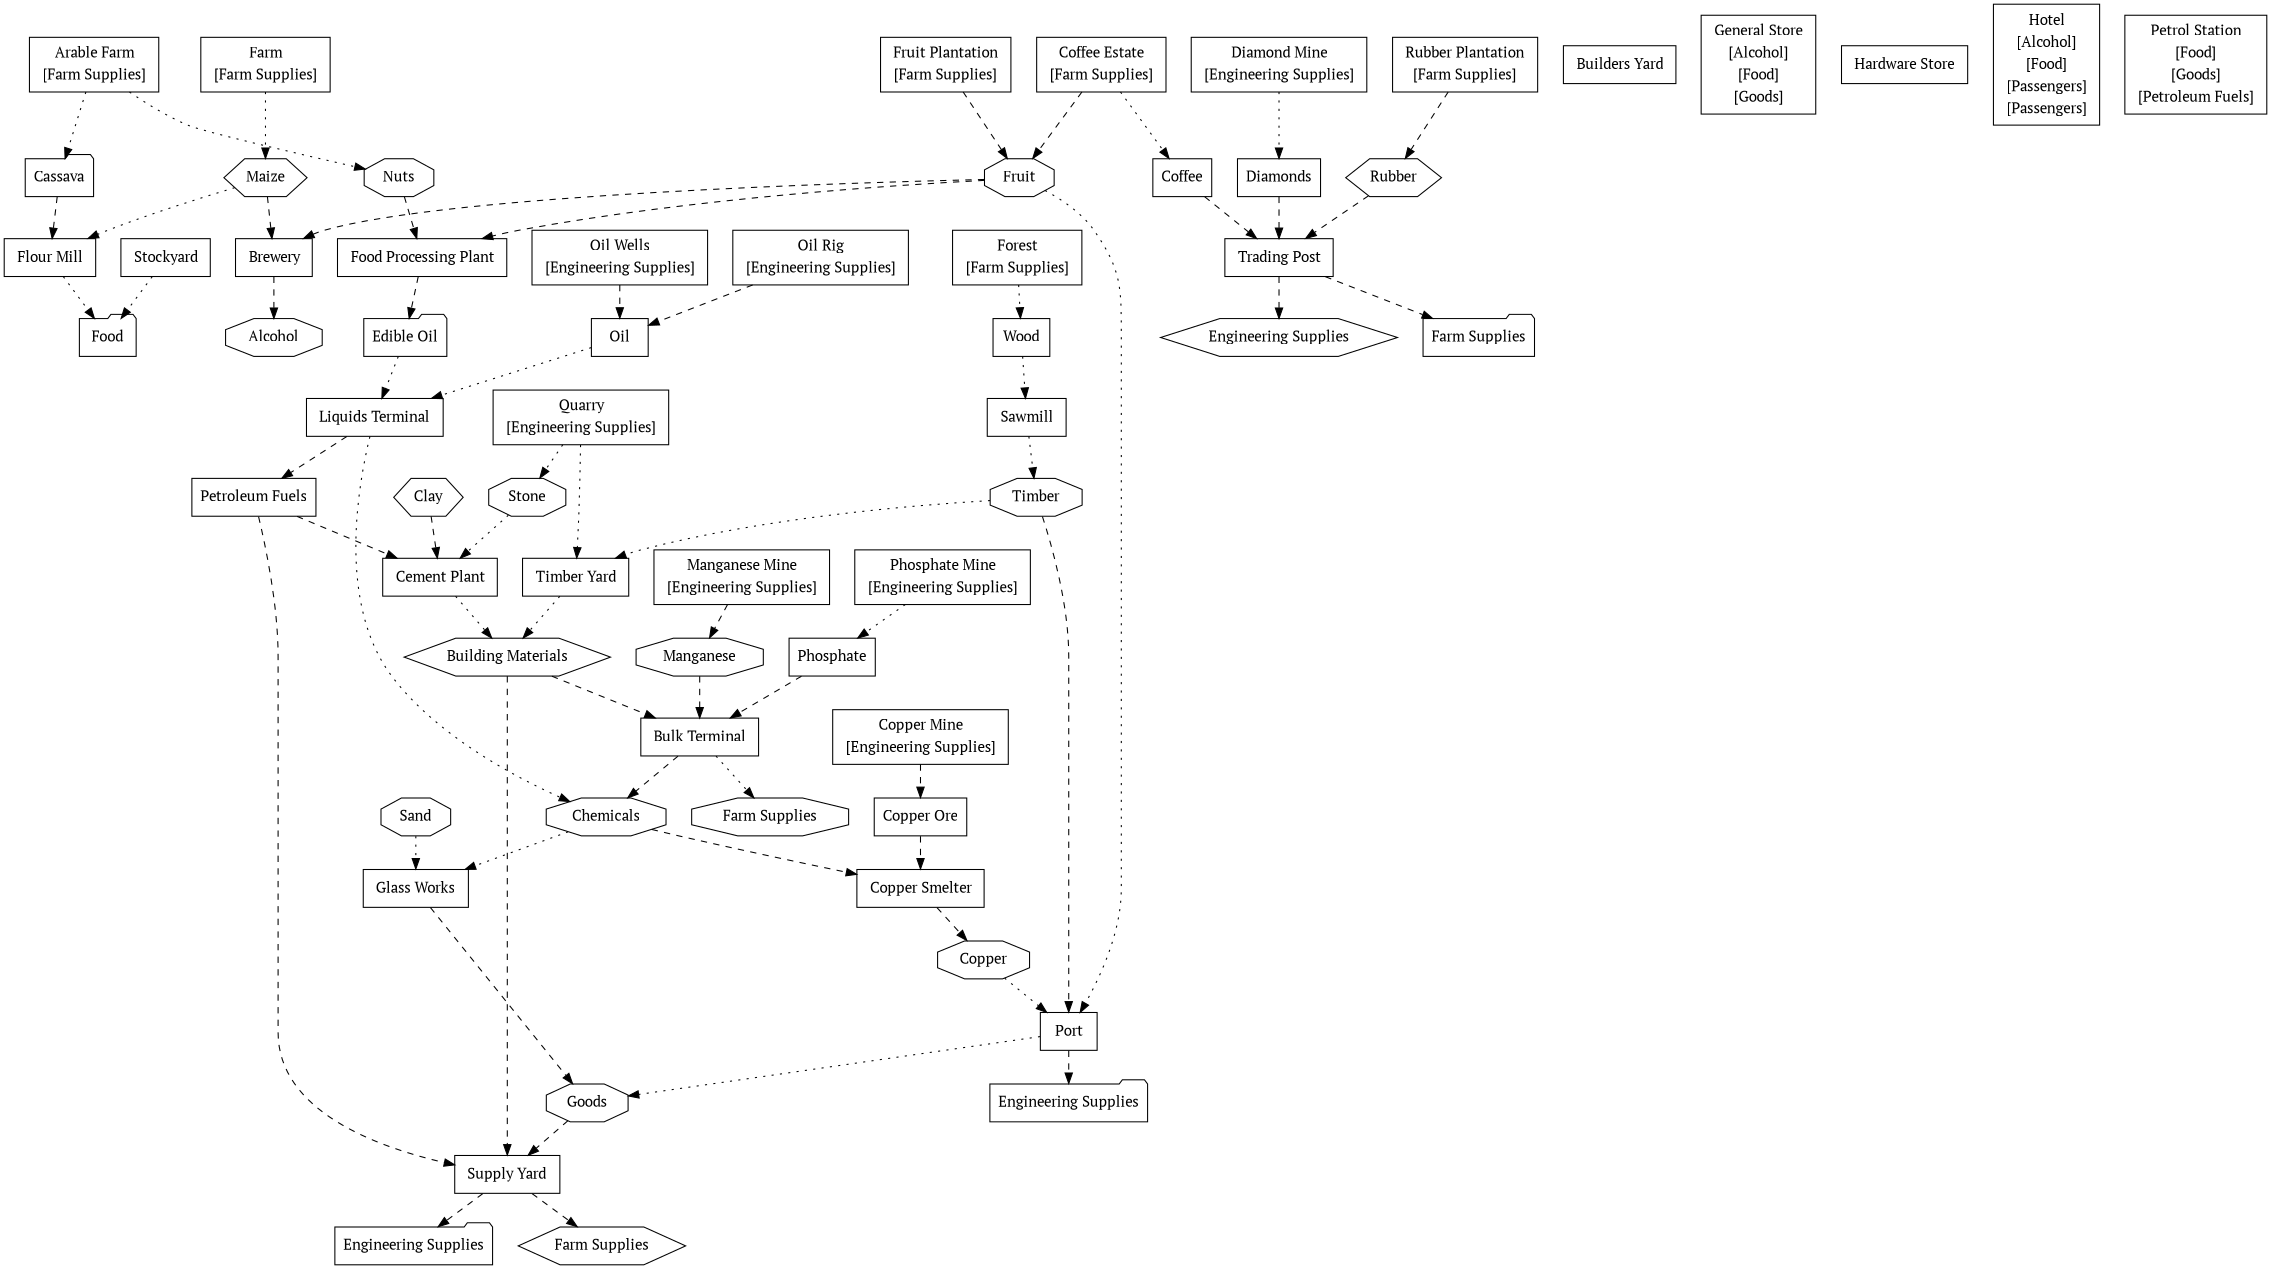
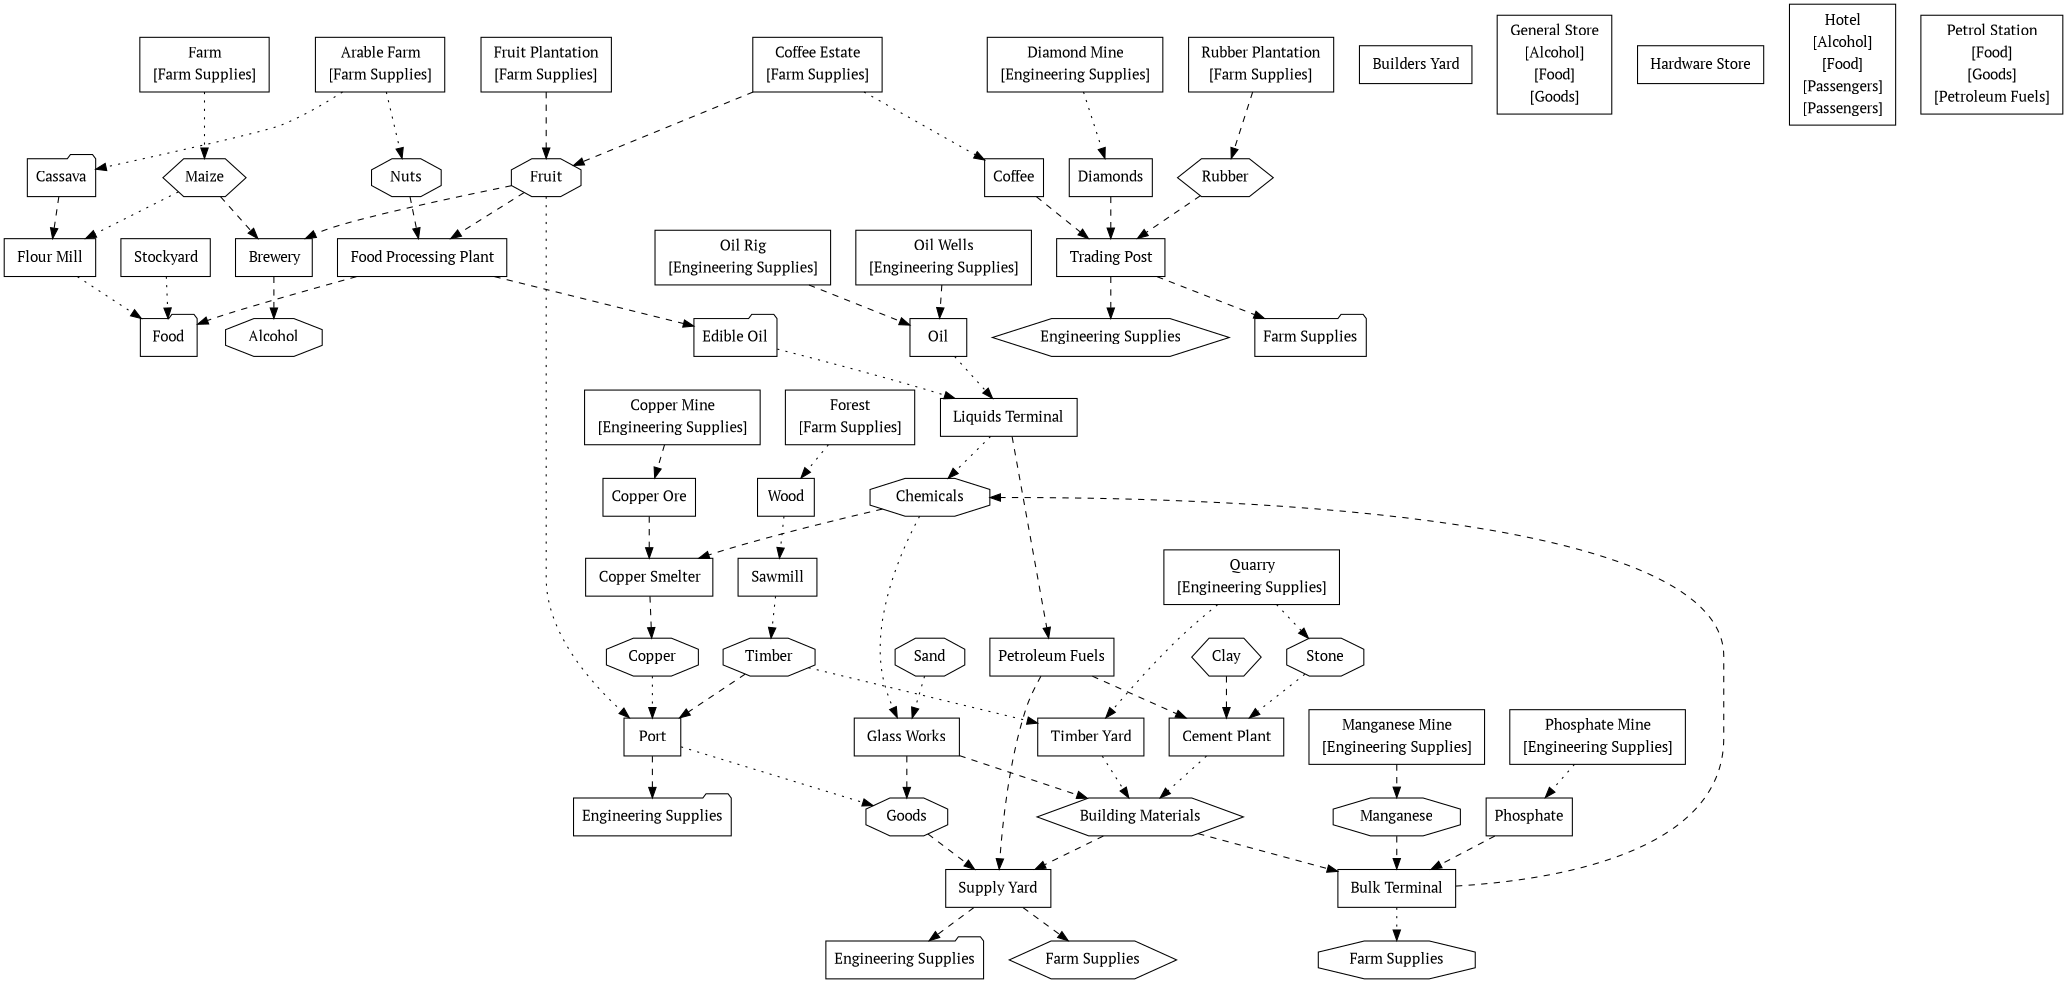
none -> (282, 298)
none -> (1018, 775)
